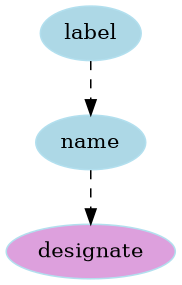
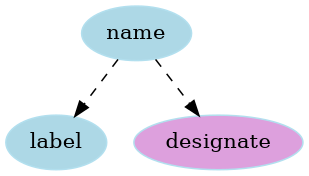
(91, 80) -> (101, 82)
